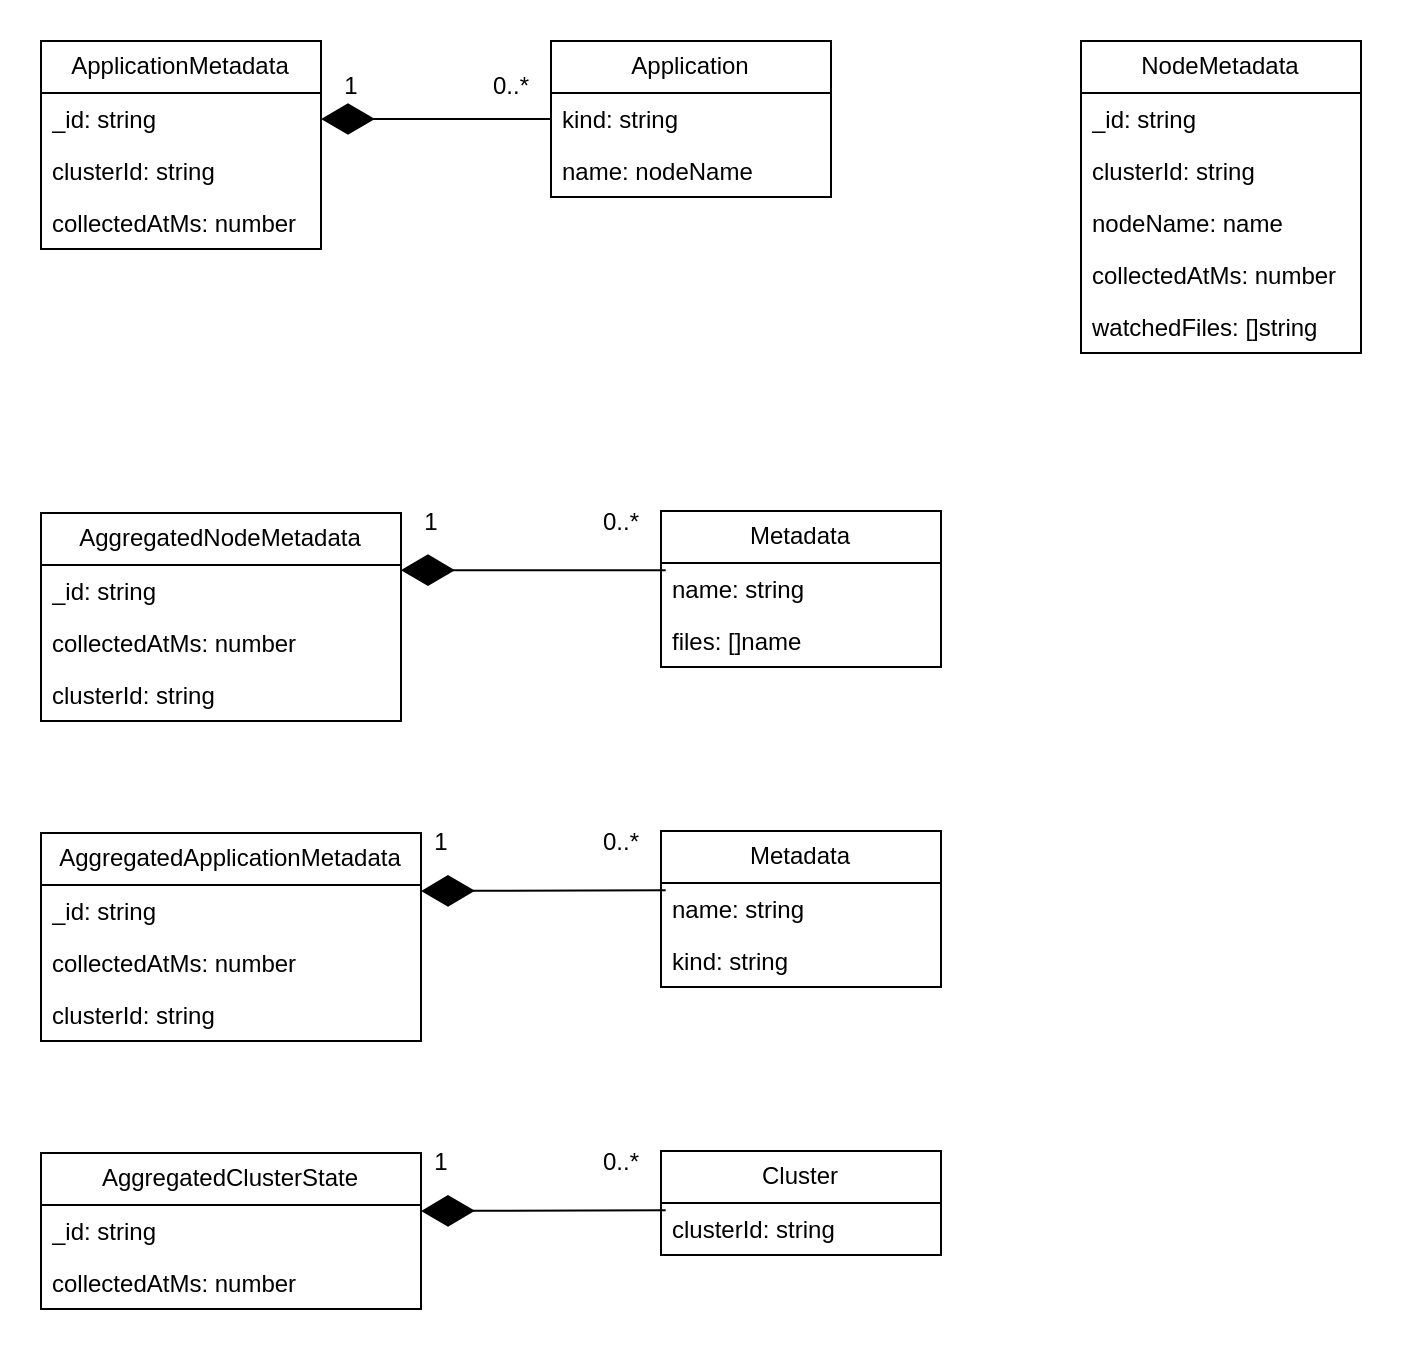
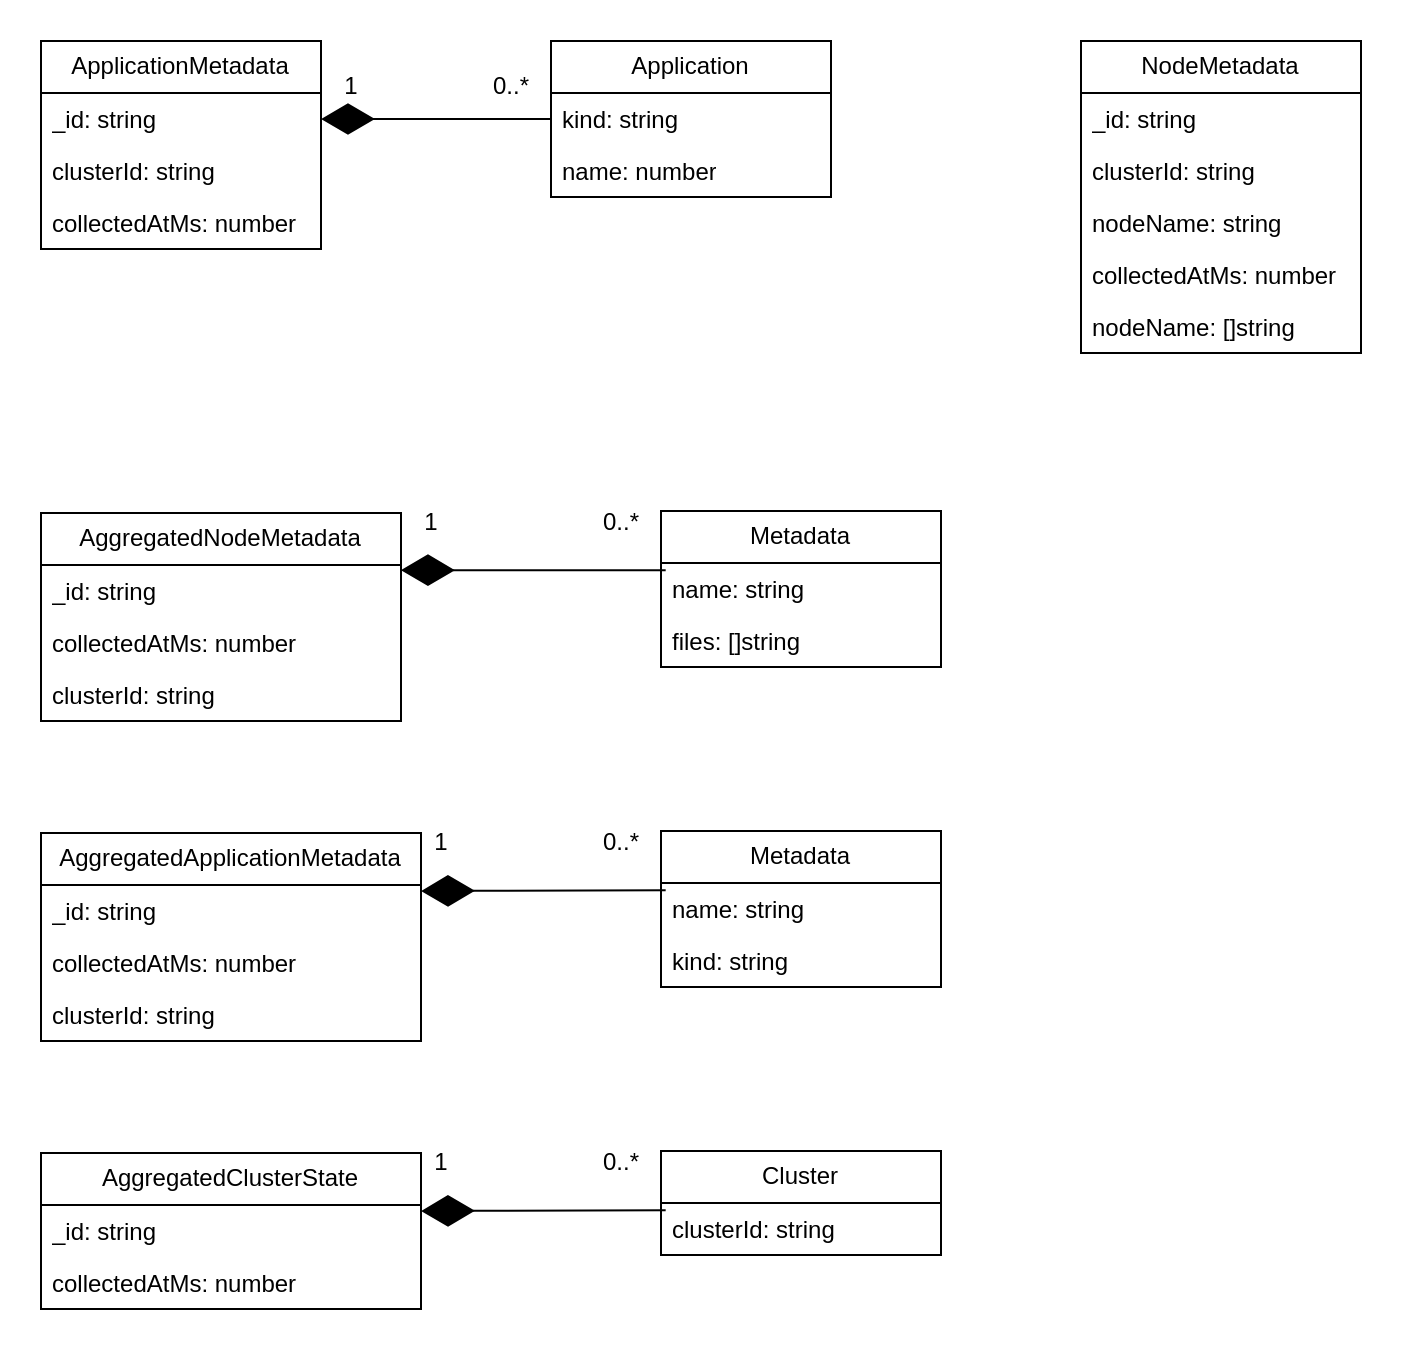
(651, 173) -> (637, 173)
(1181, 225) -> (1191, 225)
(1223, 344) -> (1205, 329)
(748, 643) -> (758, 643)
